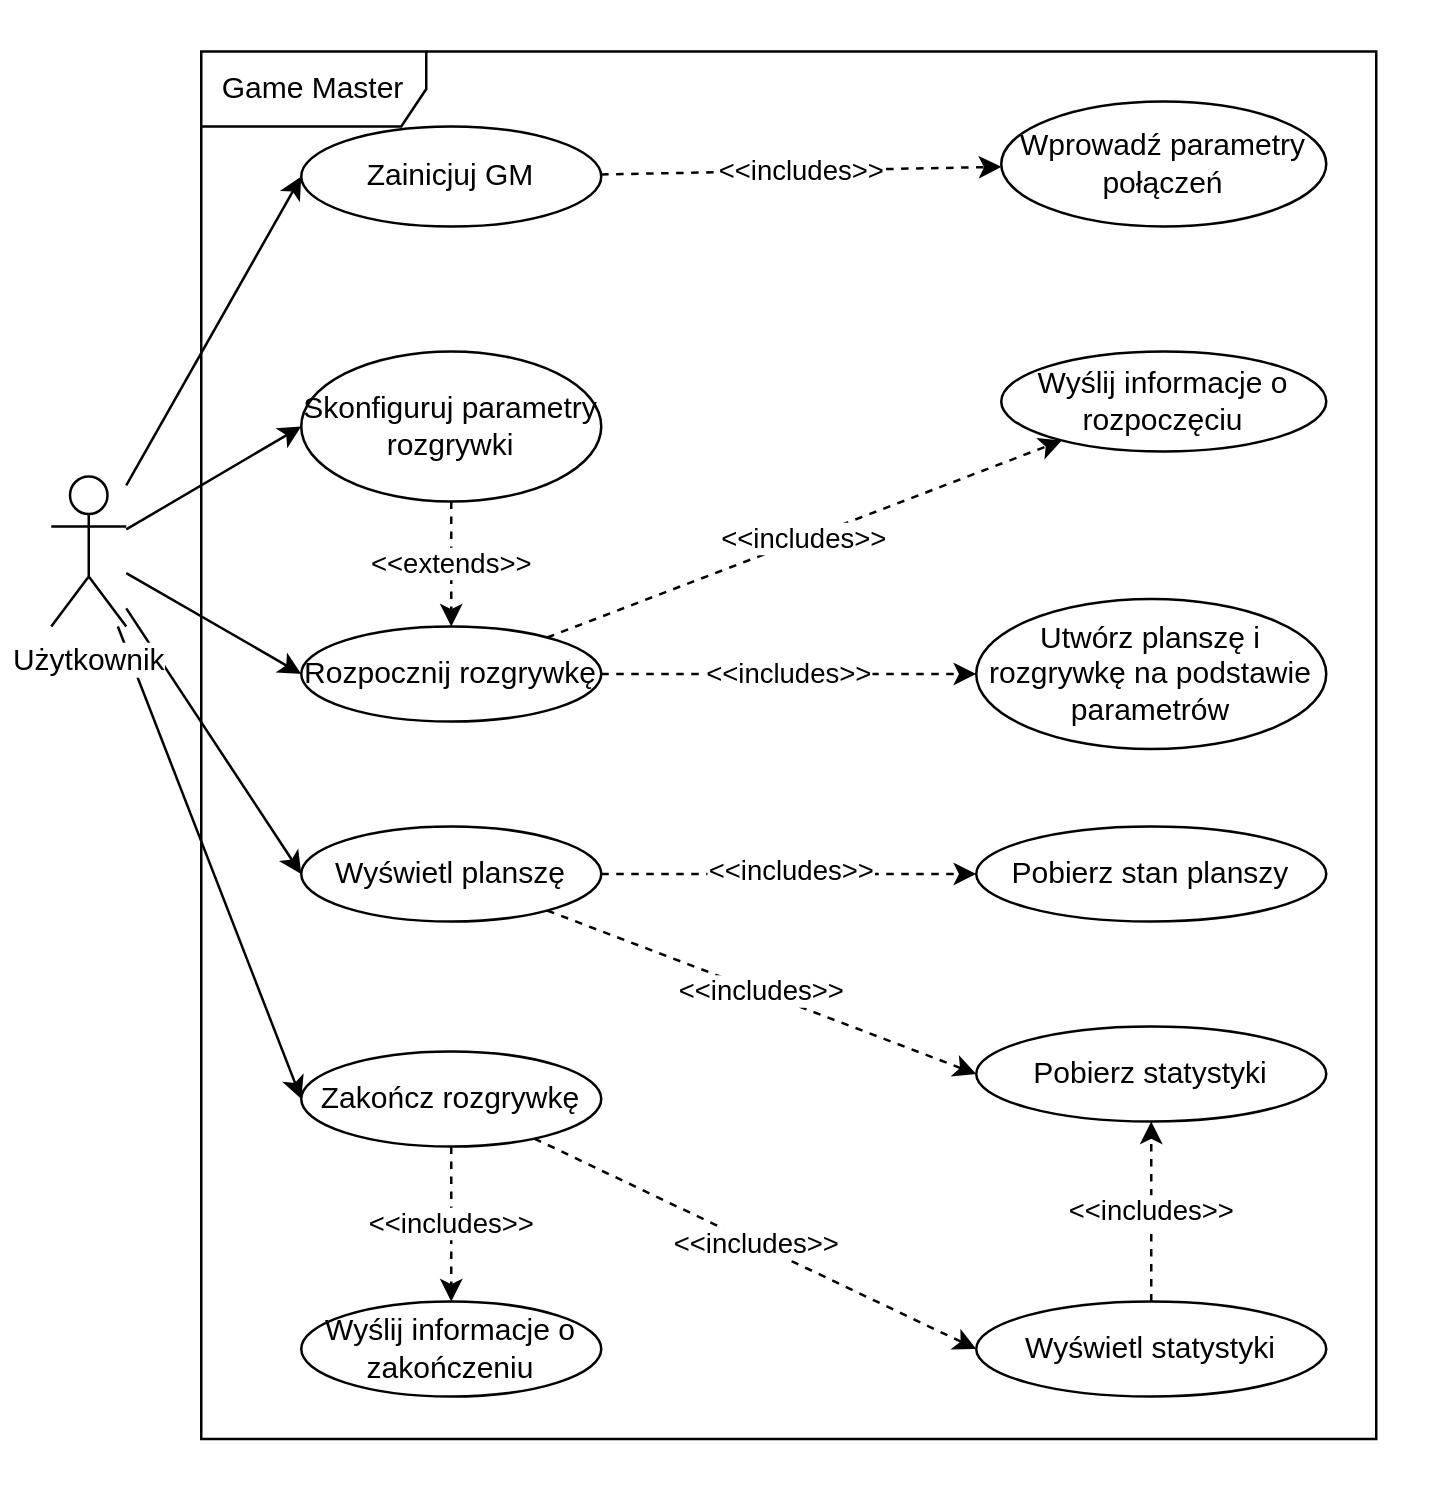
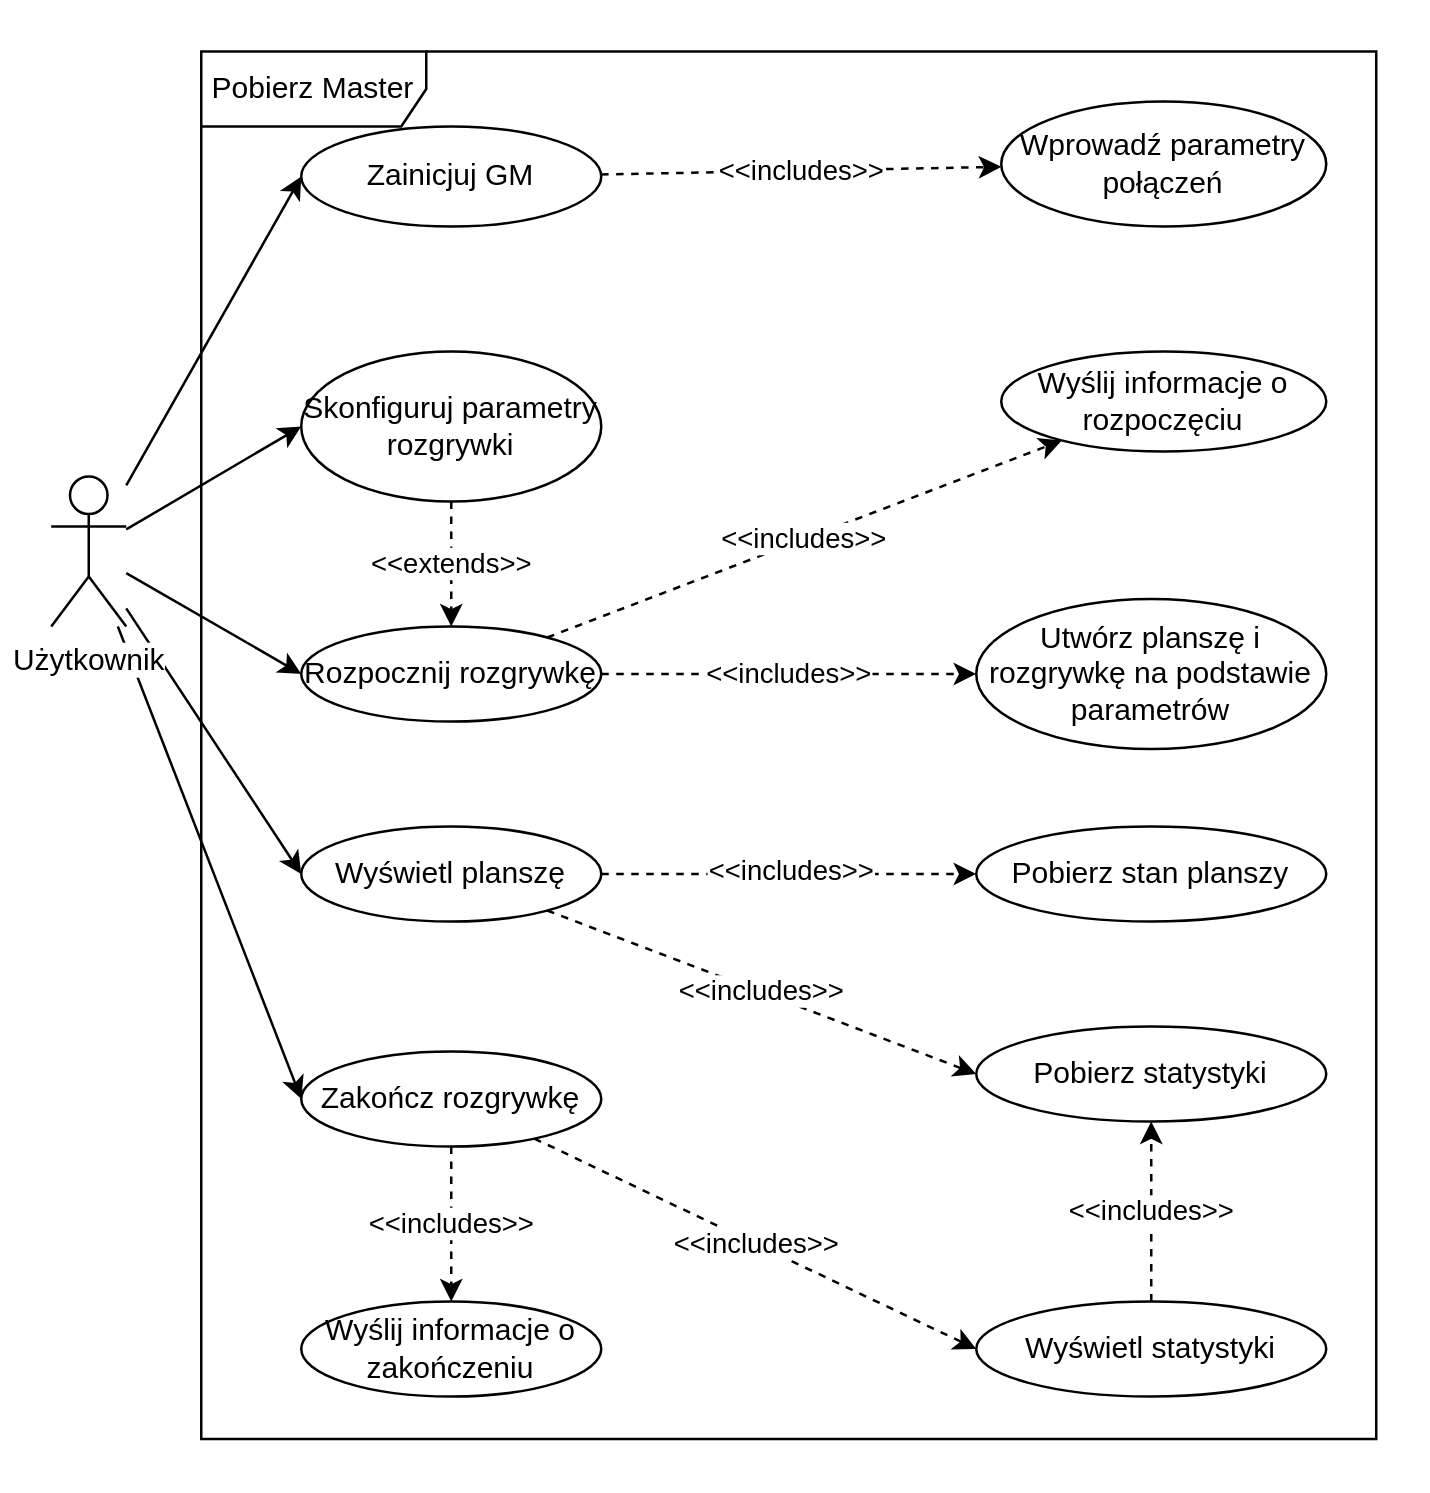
(314, 89) -> (314, 89)
